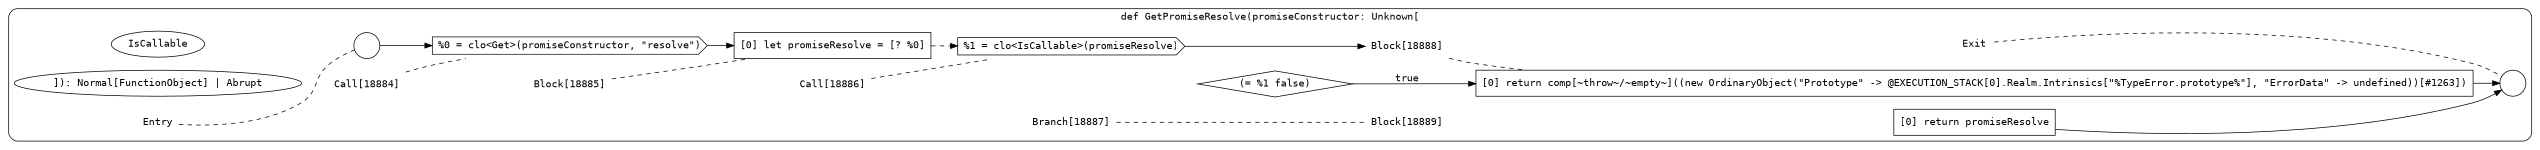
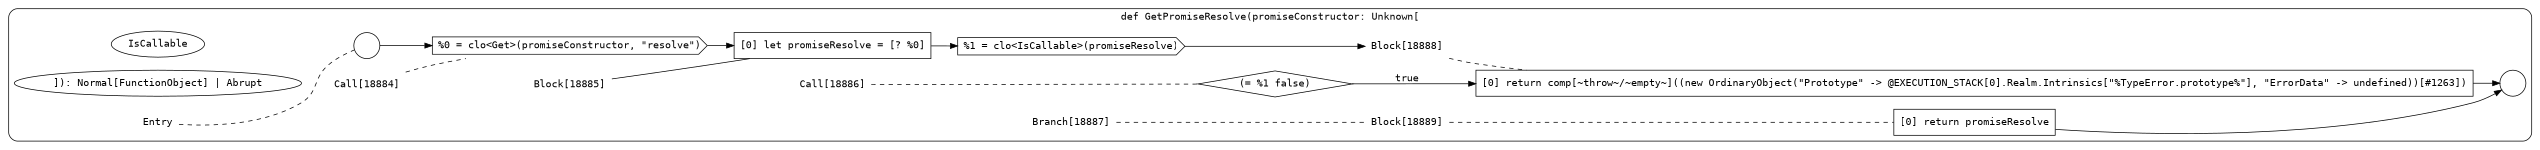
(1975, 44) -> none
(941, 46) -> (941, 46)
(681, 69) -> (681, 69)
(931, 69) -> (1035, 84)
none -> (1672, 122)
